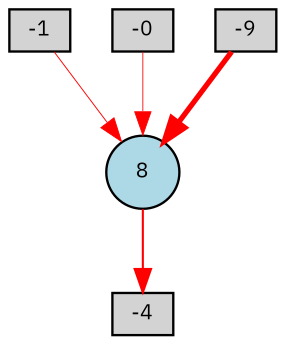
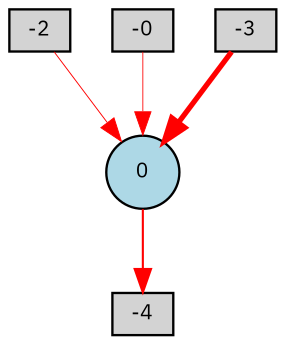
(40, 30) -> (40, 30)
(246, 30) -> (246, 30)
(143, 172) -> (143, 172)
